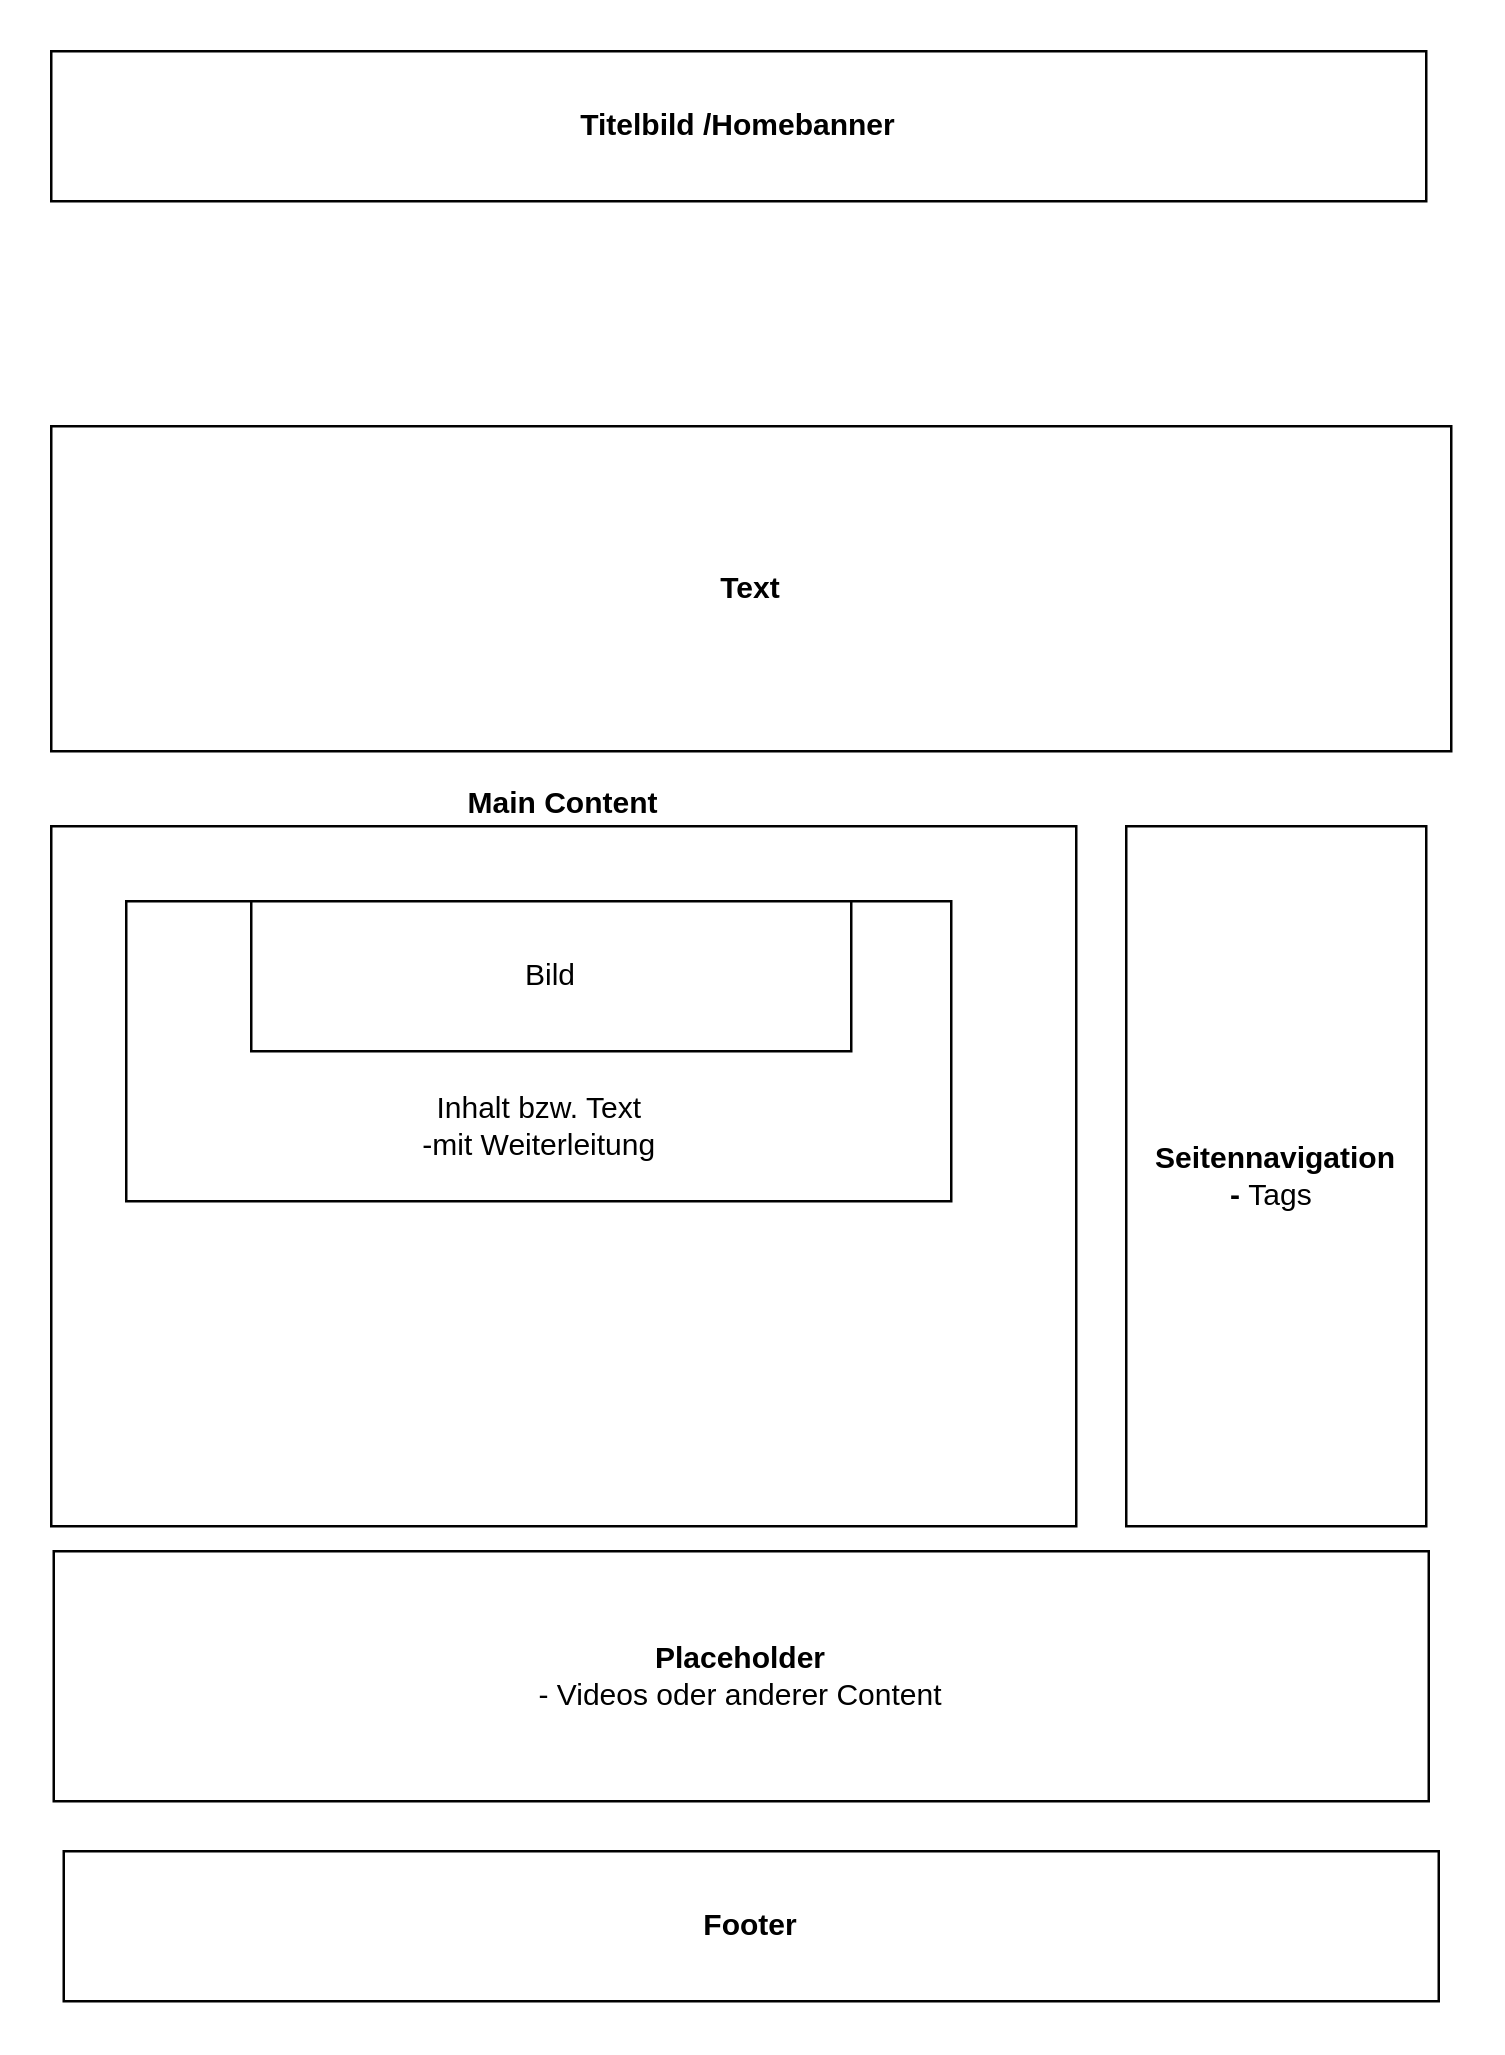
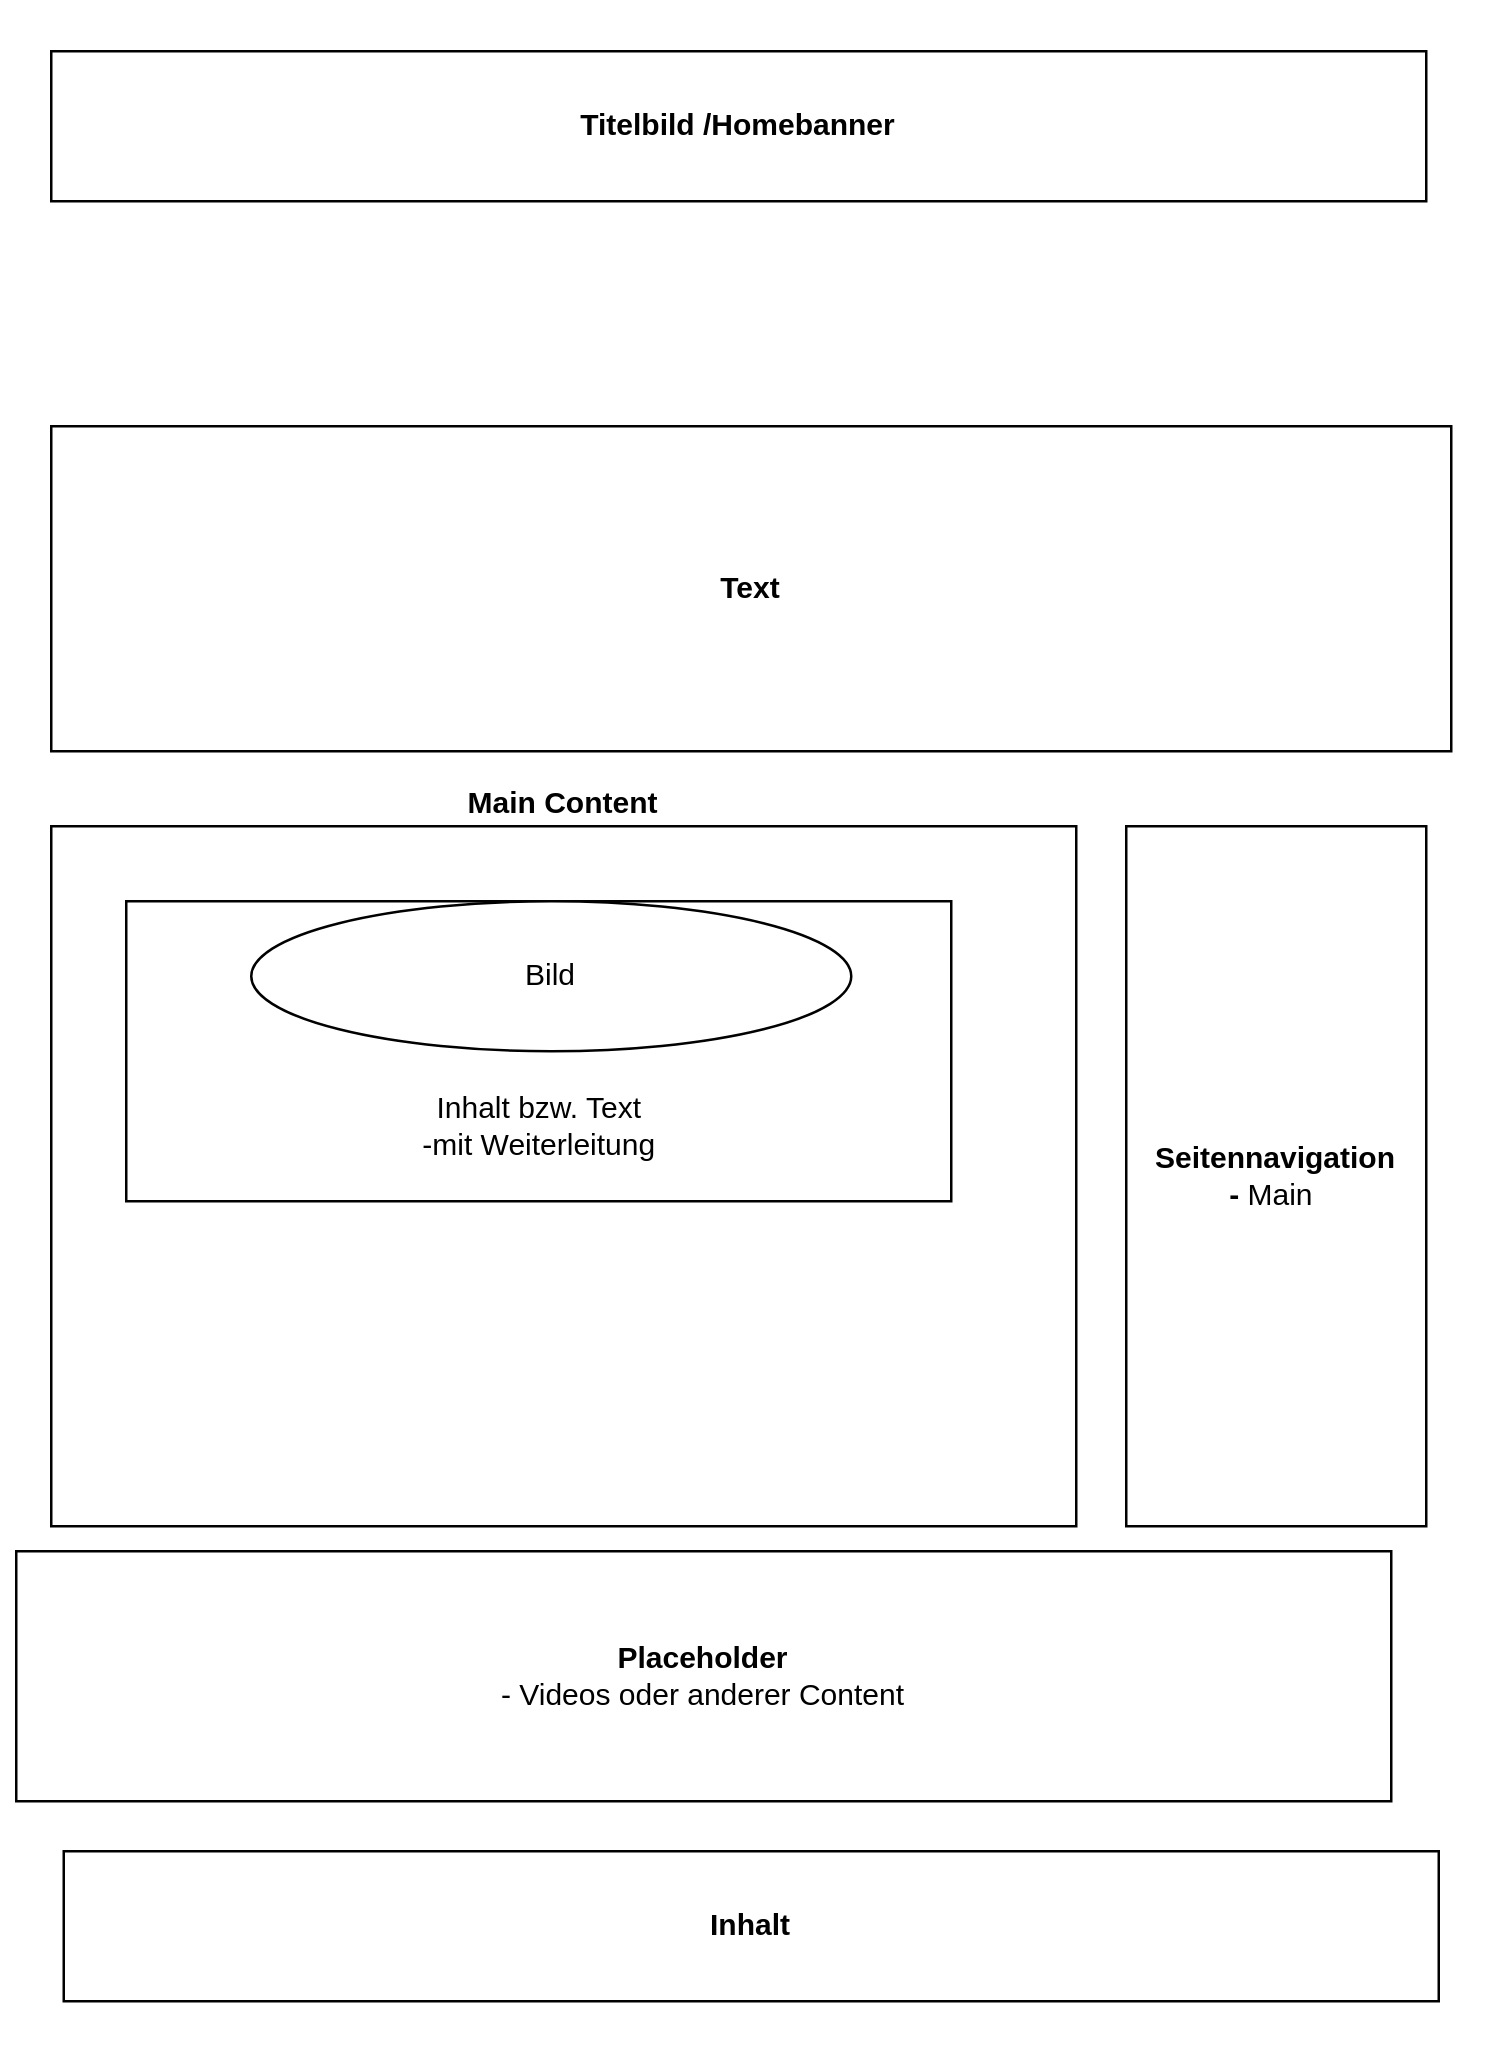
(551, 976) -> (551, 976)
(1276, 1176) -> (1276, 1176)
(741, 1676) -> (704, 1676)
(751, 1926) -> (751, 1926)
